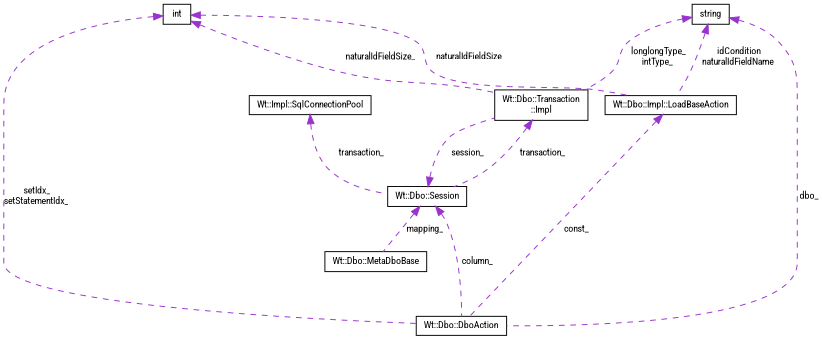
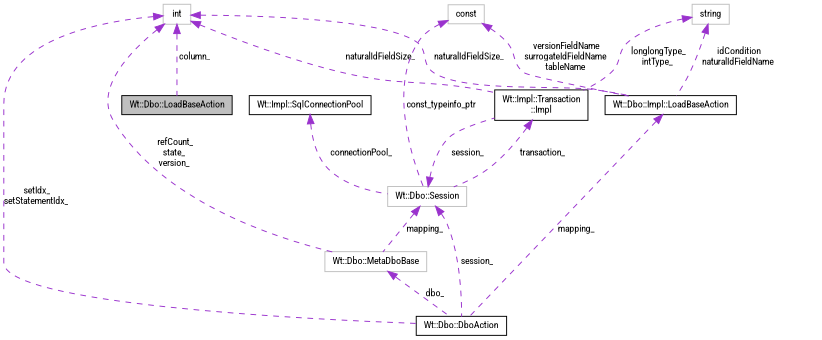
(177, 14) -> (177, 14)
none -> (466, 14)
(711, 14) -> (711, 14)
(468, 57) -> (468, 57)
none -> (177, 105)
(541, 105) -> (541, 105)
(360, 153) -> (360, 153)
none -> (165, 177)
(427, 196) -> (427, 196)
(575, 229) -> (575, 229)
(376, 262) -> (376, 262)
(476, 262) -> (476, 262)
(789, 280) -> (423, 297)
